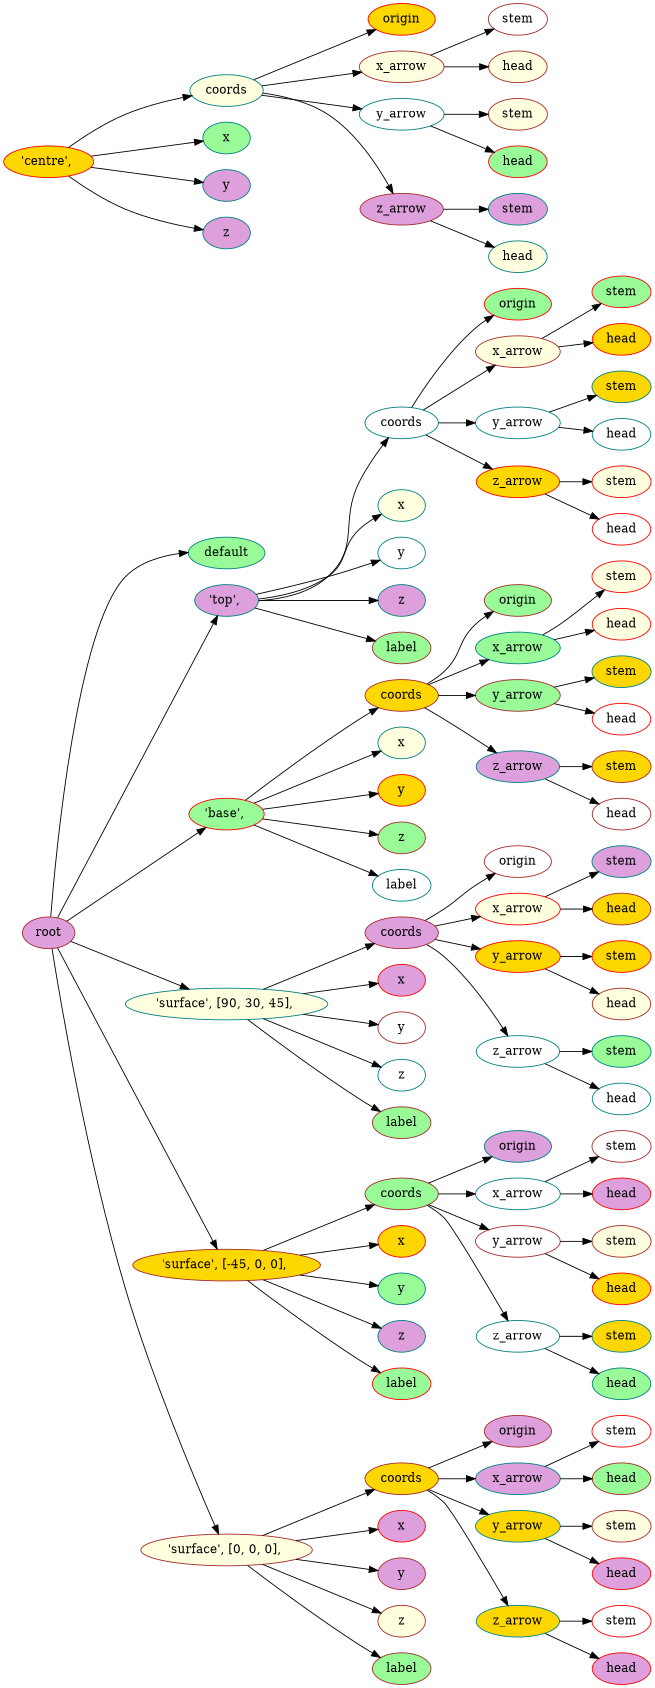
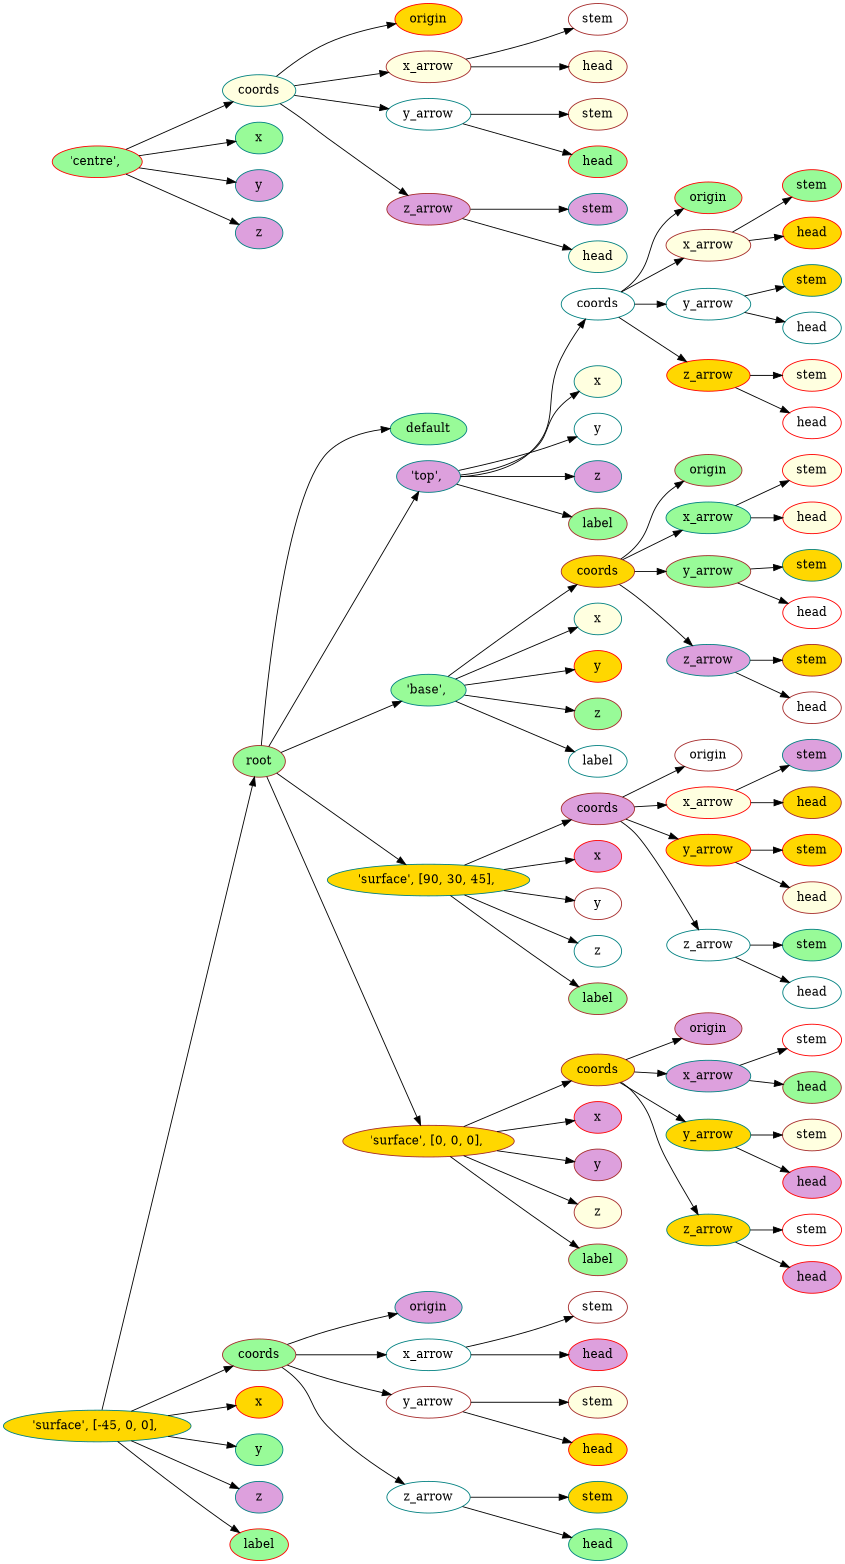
(49, 162) -> (97, 162)
(227, 814) -> (429, 690)
(49, 933) -> (259, 761)
(227, 1004) -> (429, 880)
(135, 1095) -> (177, 1098)
(227, 1265) -> (97, 1426)
(227, 1550) -> (429, 1141)
